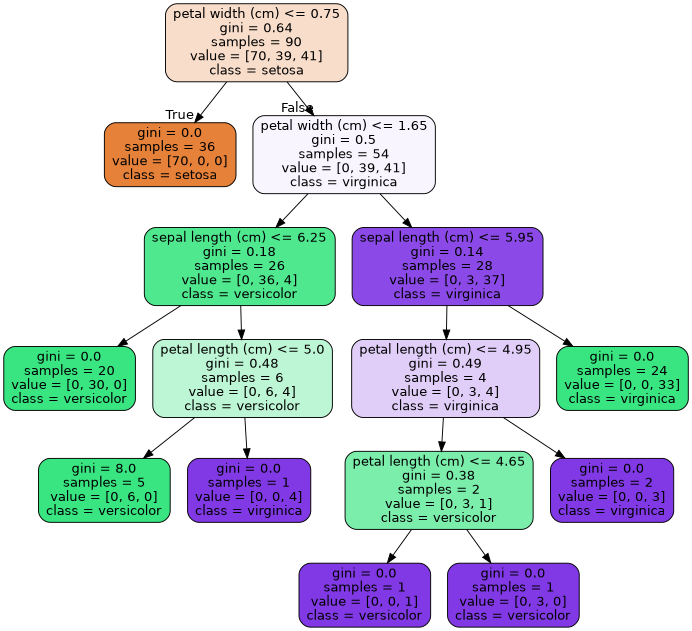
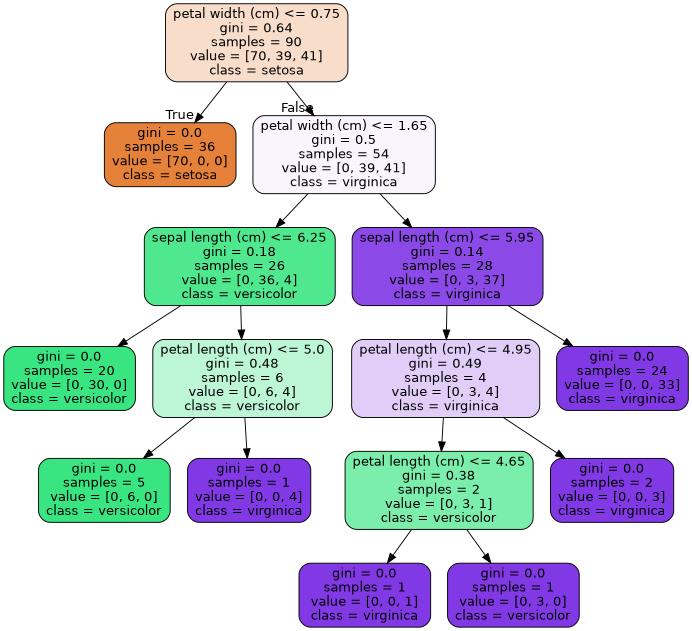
(622, 378) -> (622, 378)
(104, 490) -> (104, 490)
(365, 595) -> (365, 595)
